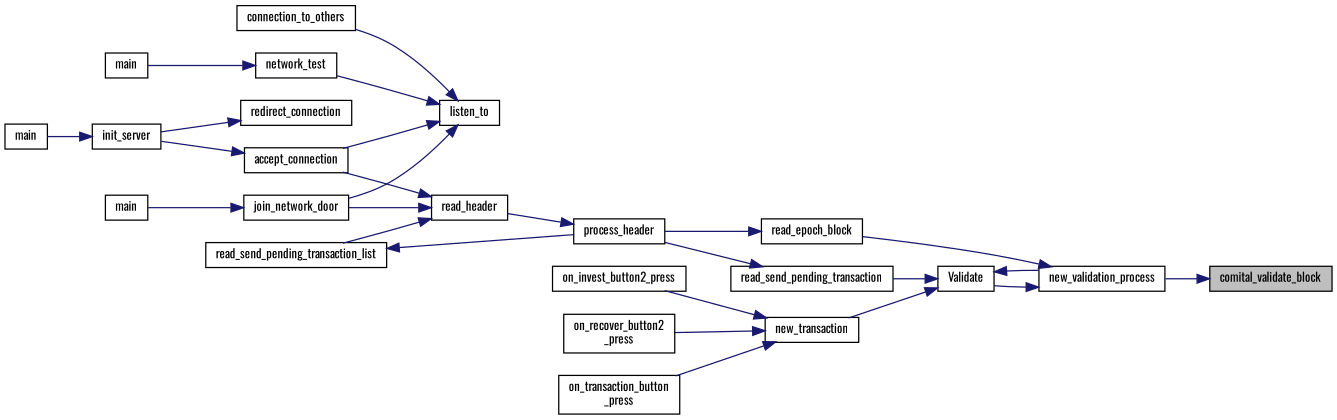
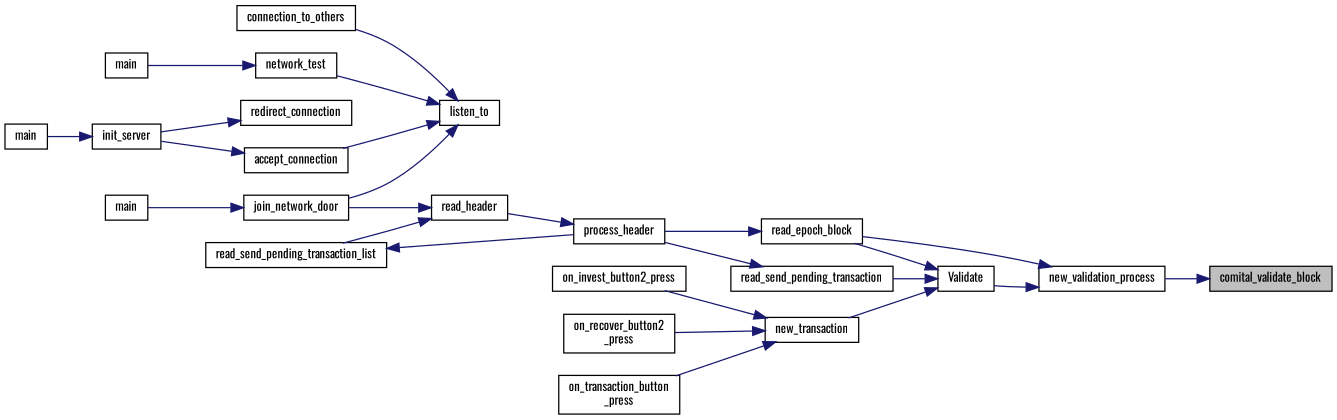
(375, 181) -> none
(1023, 270) -> (890, 254)
